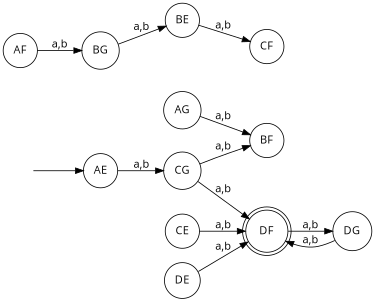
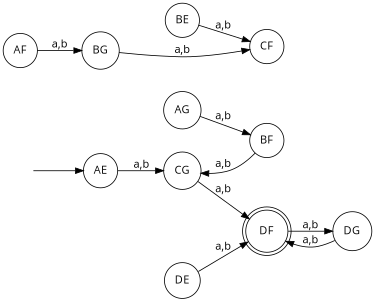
(139, 37) -> (181, 57)
(221, 156) -> (234, 169)
(182, 231) -> none
